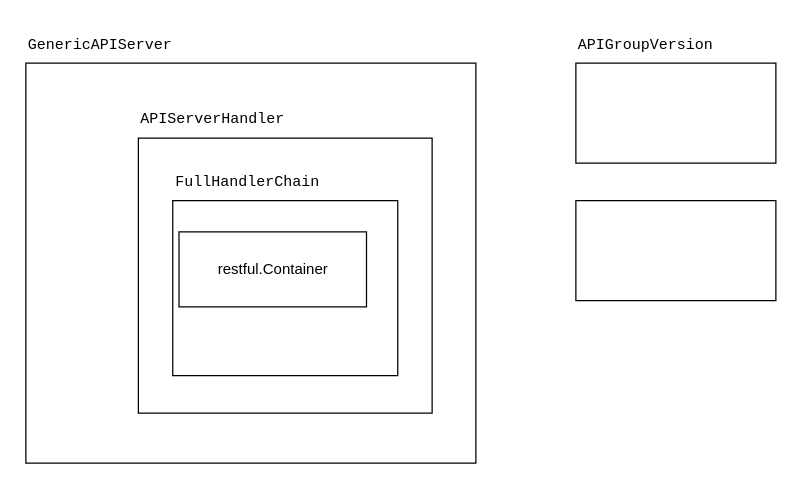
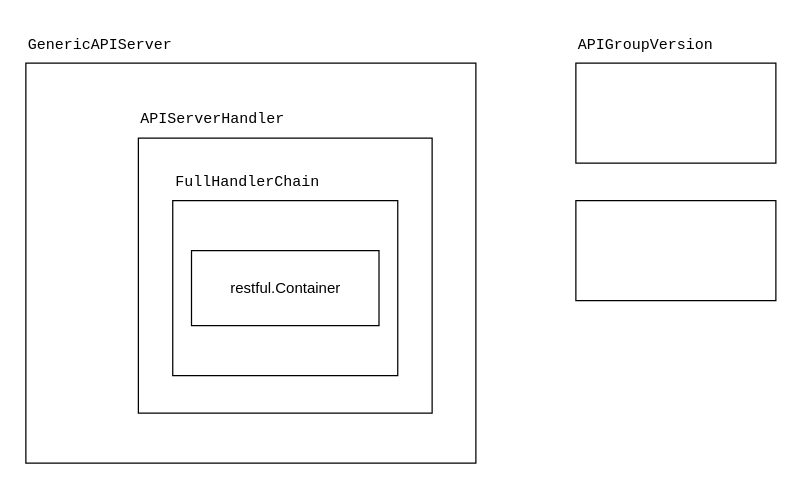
(273, 269) -> (285, 288)
